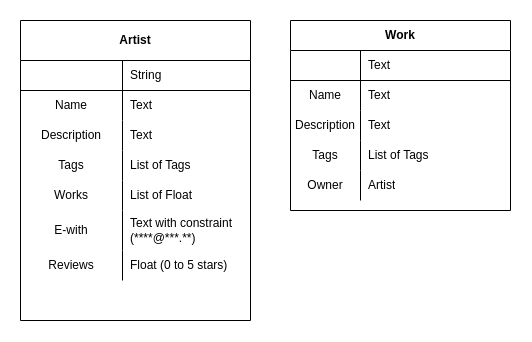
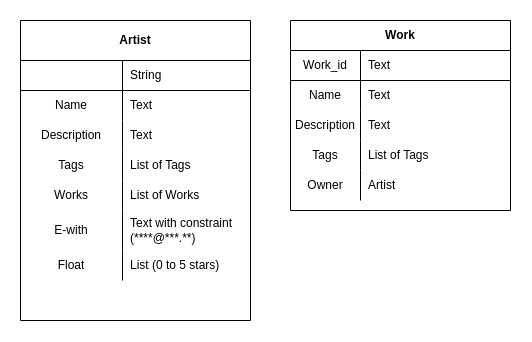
none -> (326, 66)
(168, 196) -> (170, 196)
(72, 266) -> (72, 266)
(190, 266) -> (187, 266)
